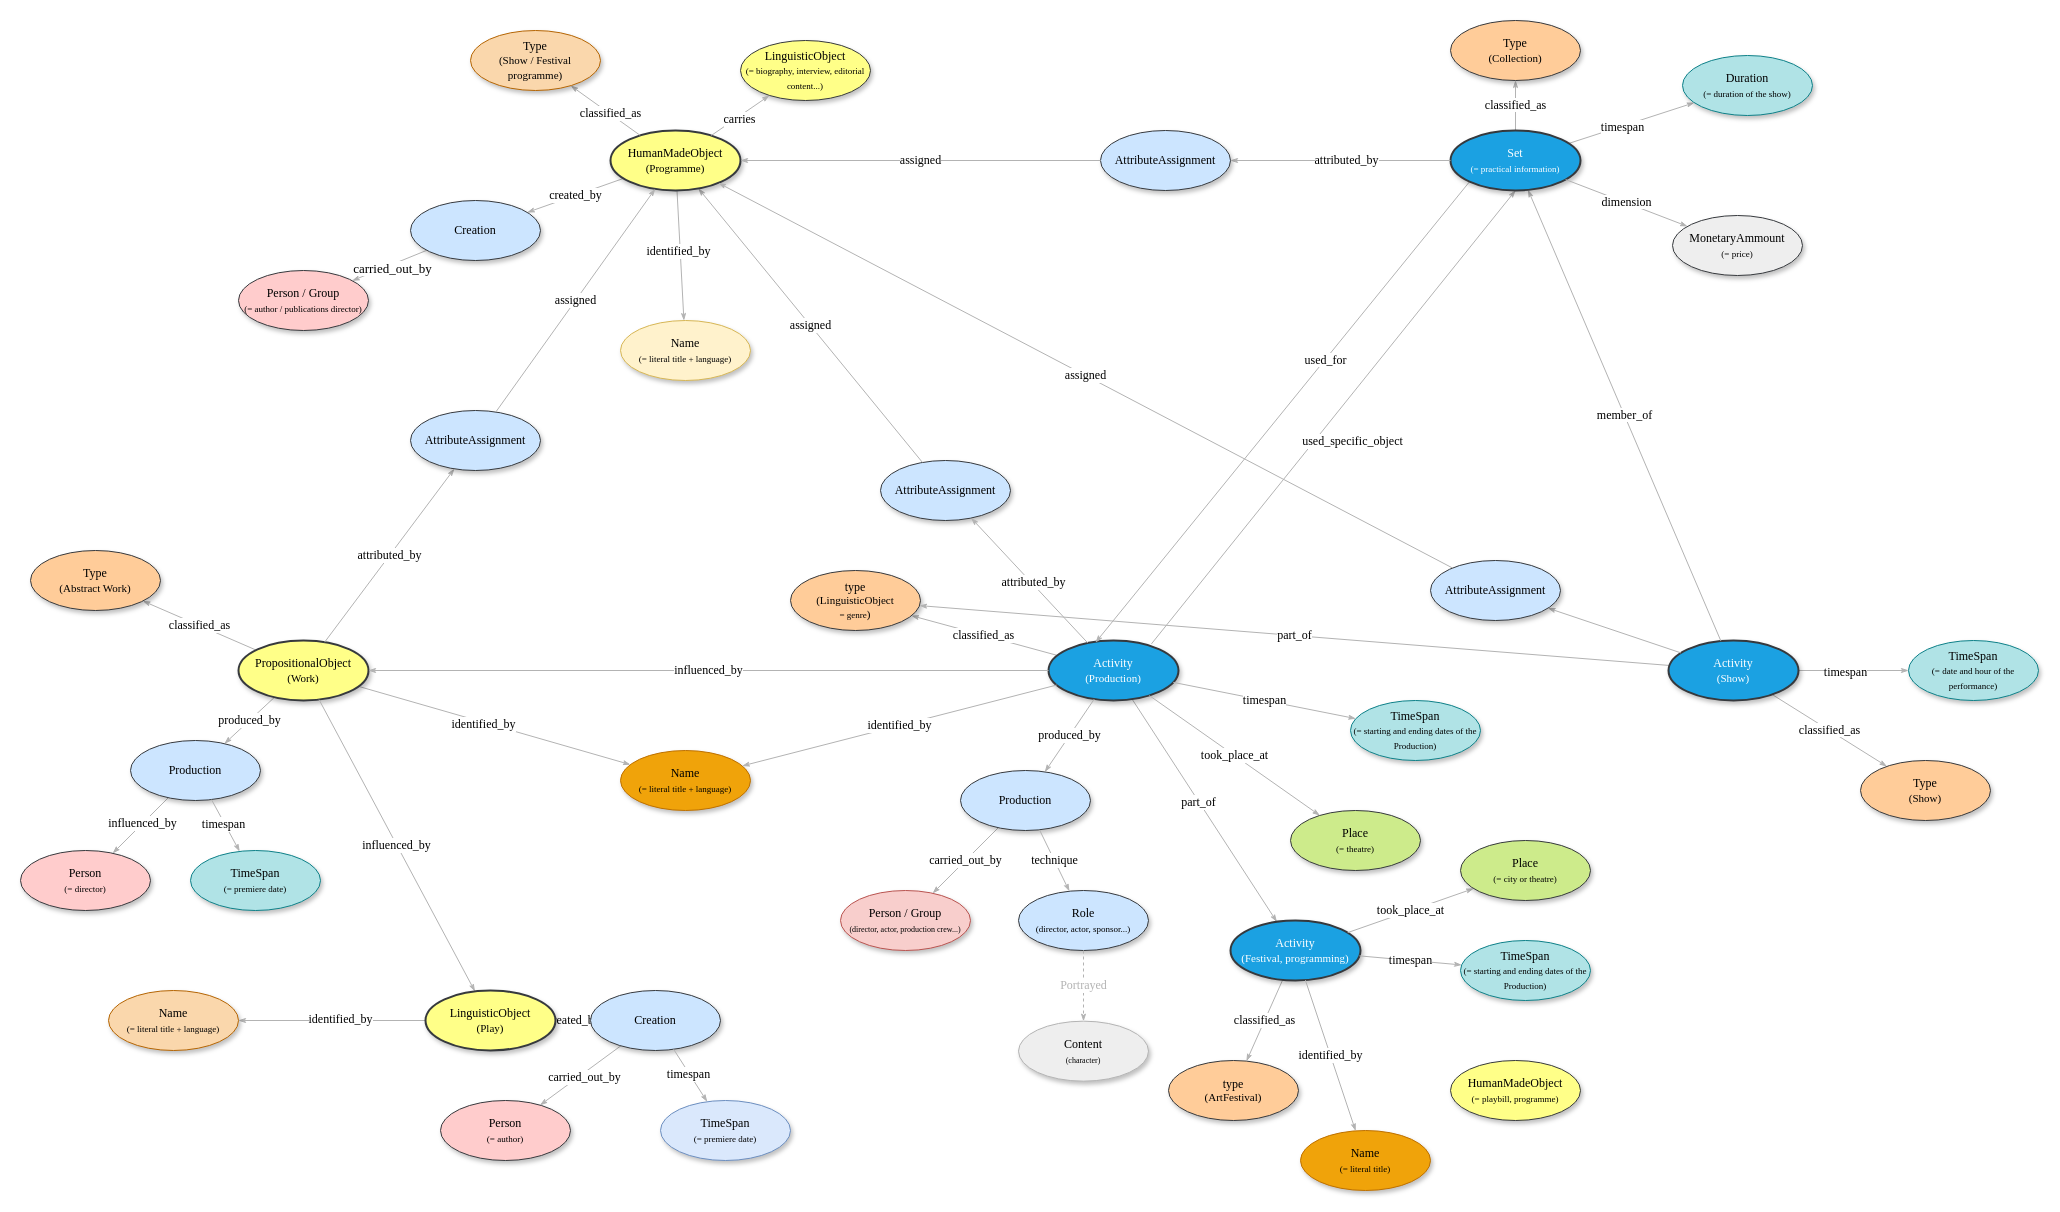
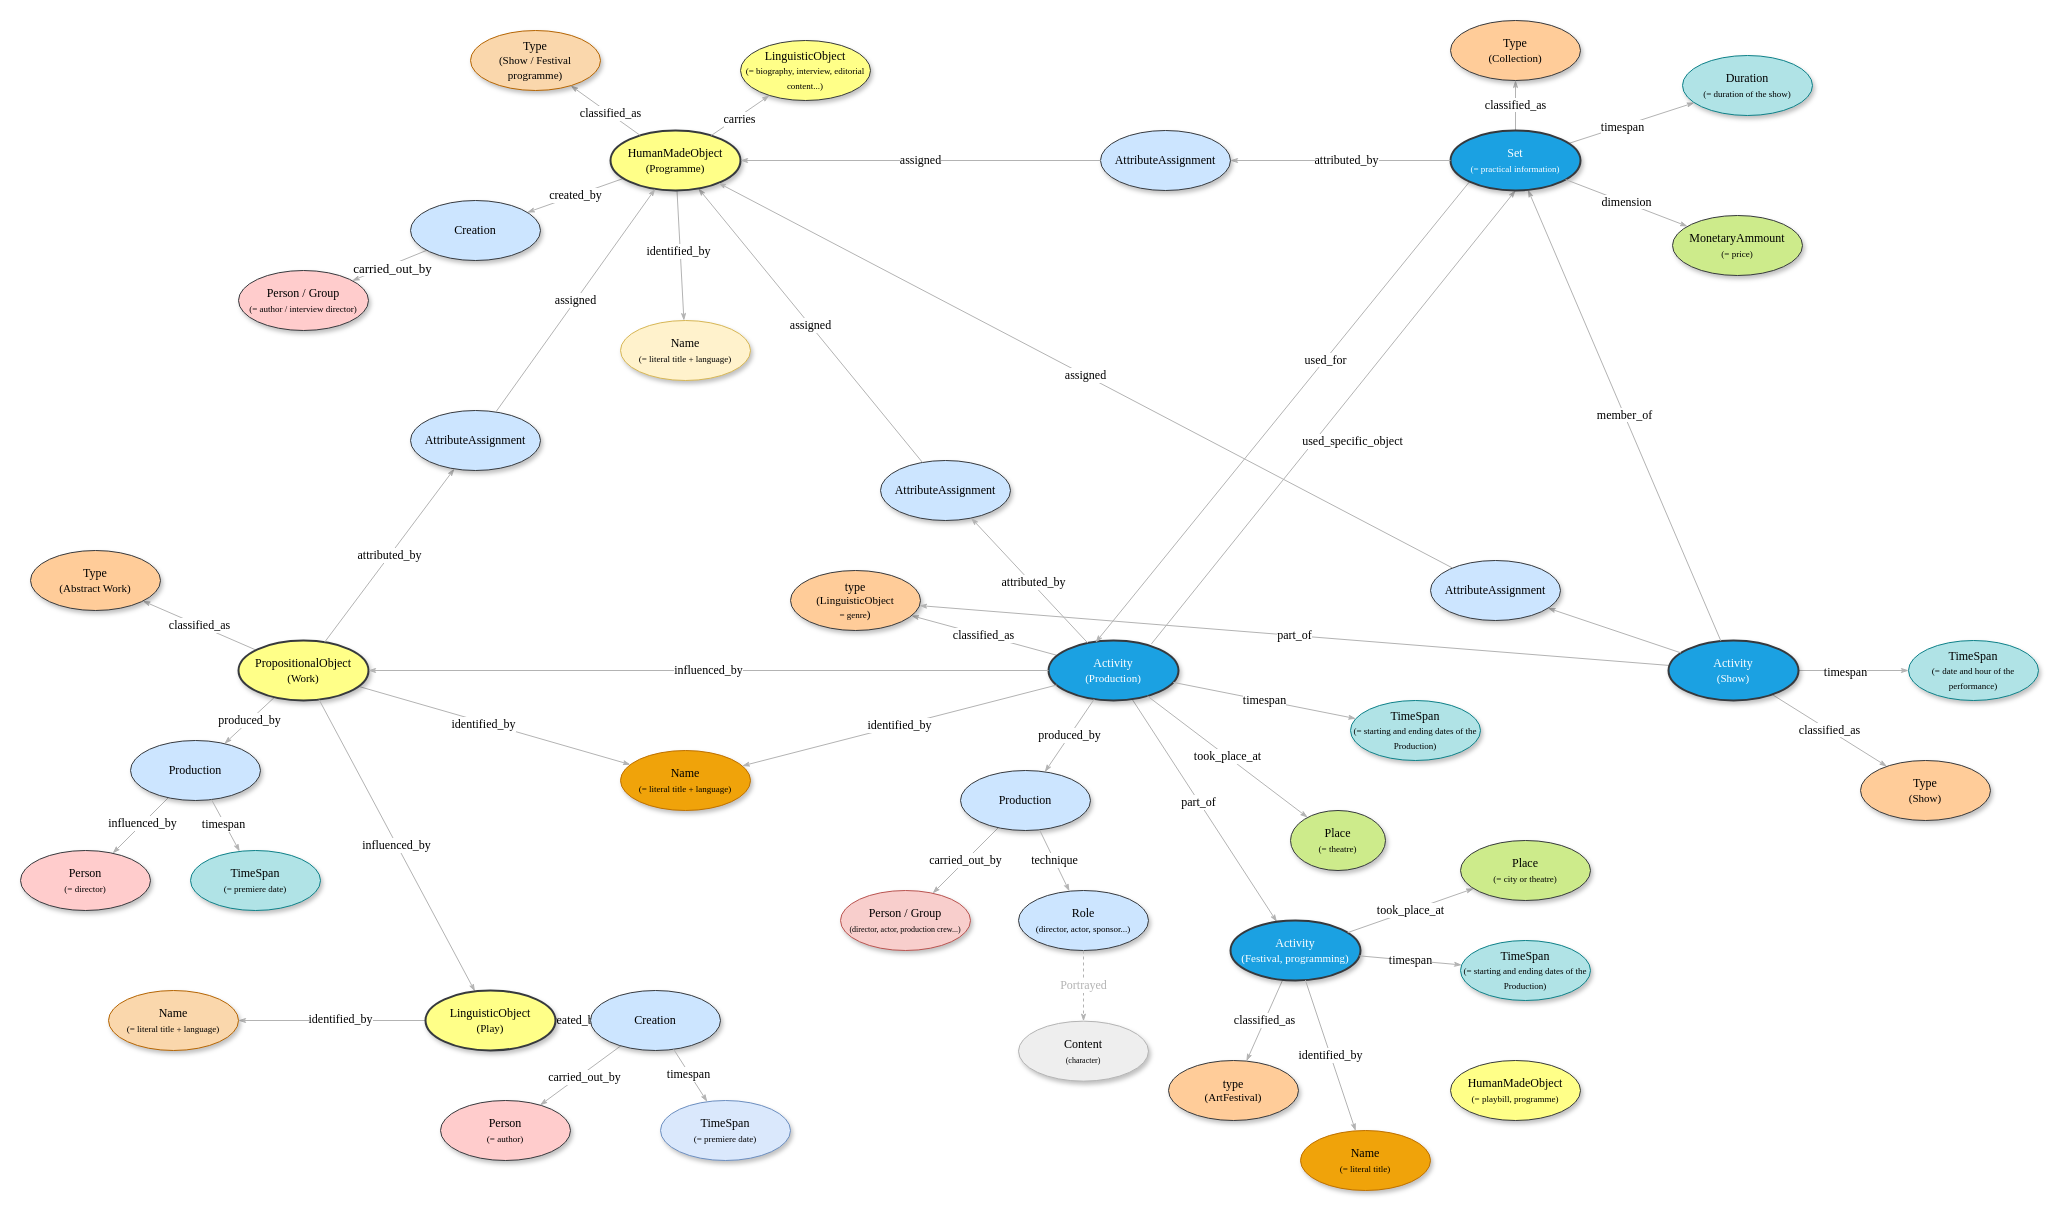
(1738, 246) -> (1738, 246)
(304, 301) -> (304, 301)
(1356, 841) -> (1338, 841)
